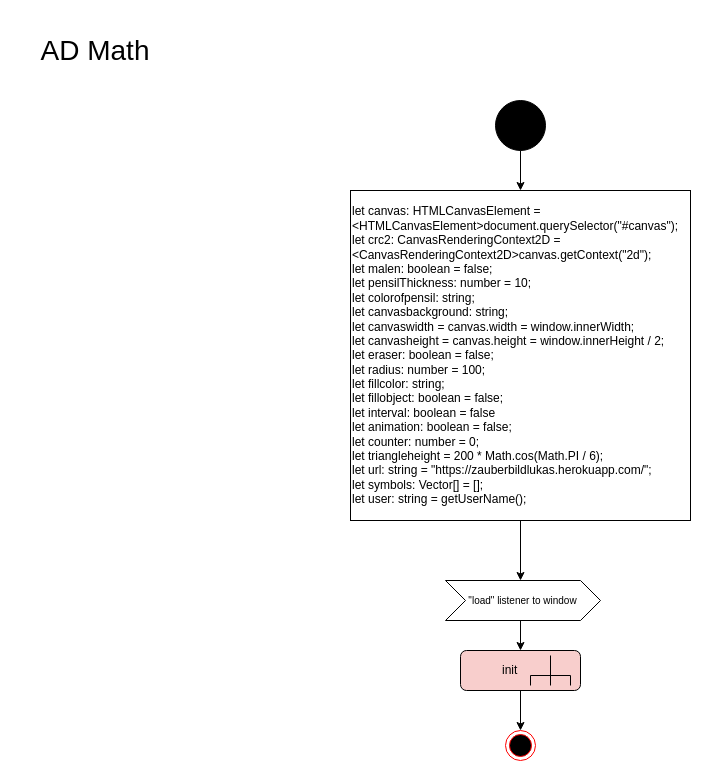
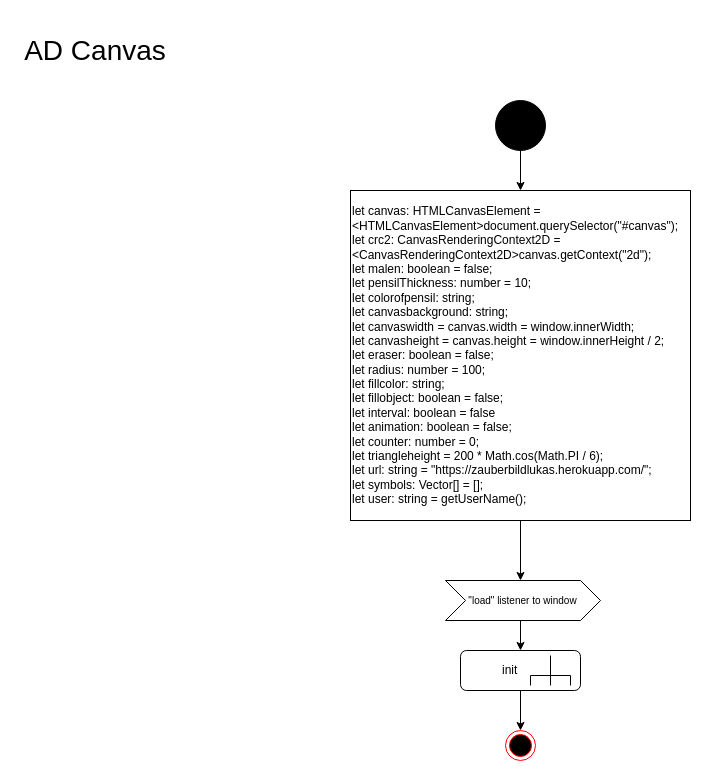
(96, 51) -> (96, 51)
(521, 671) -> (521, 671)
